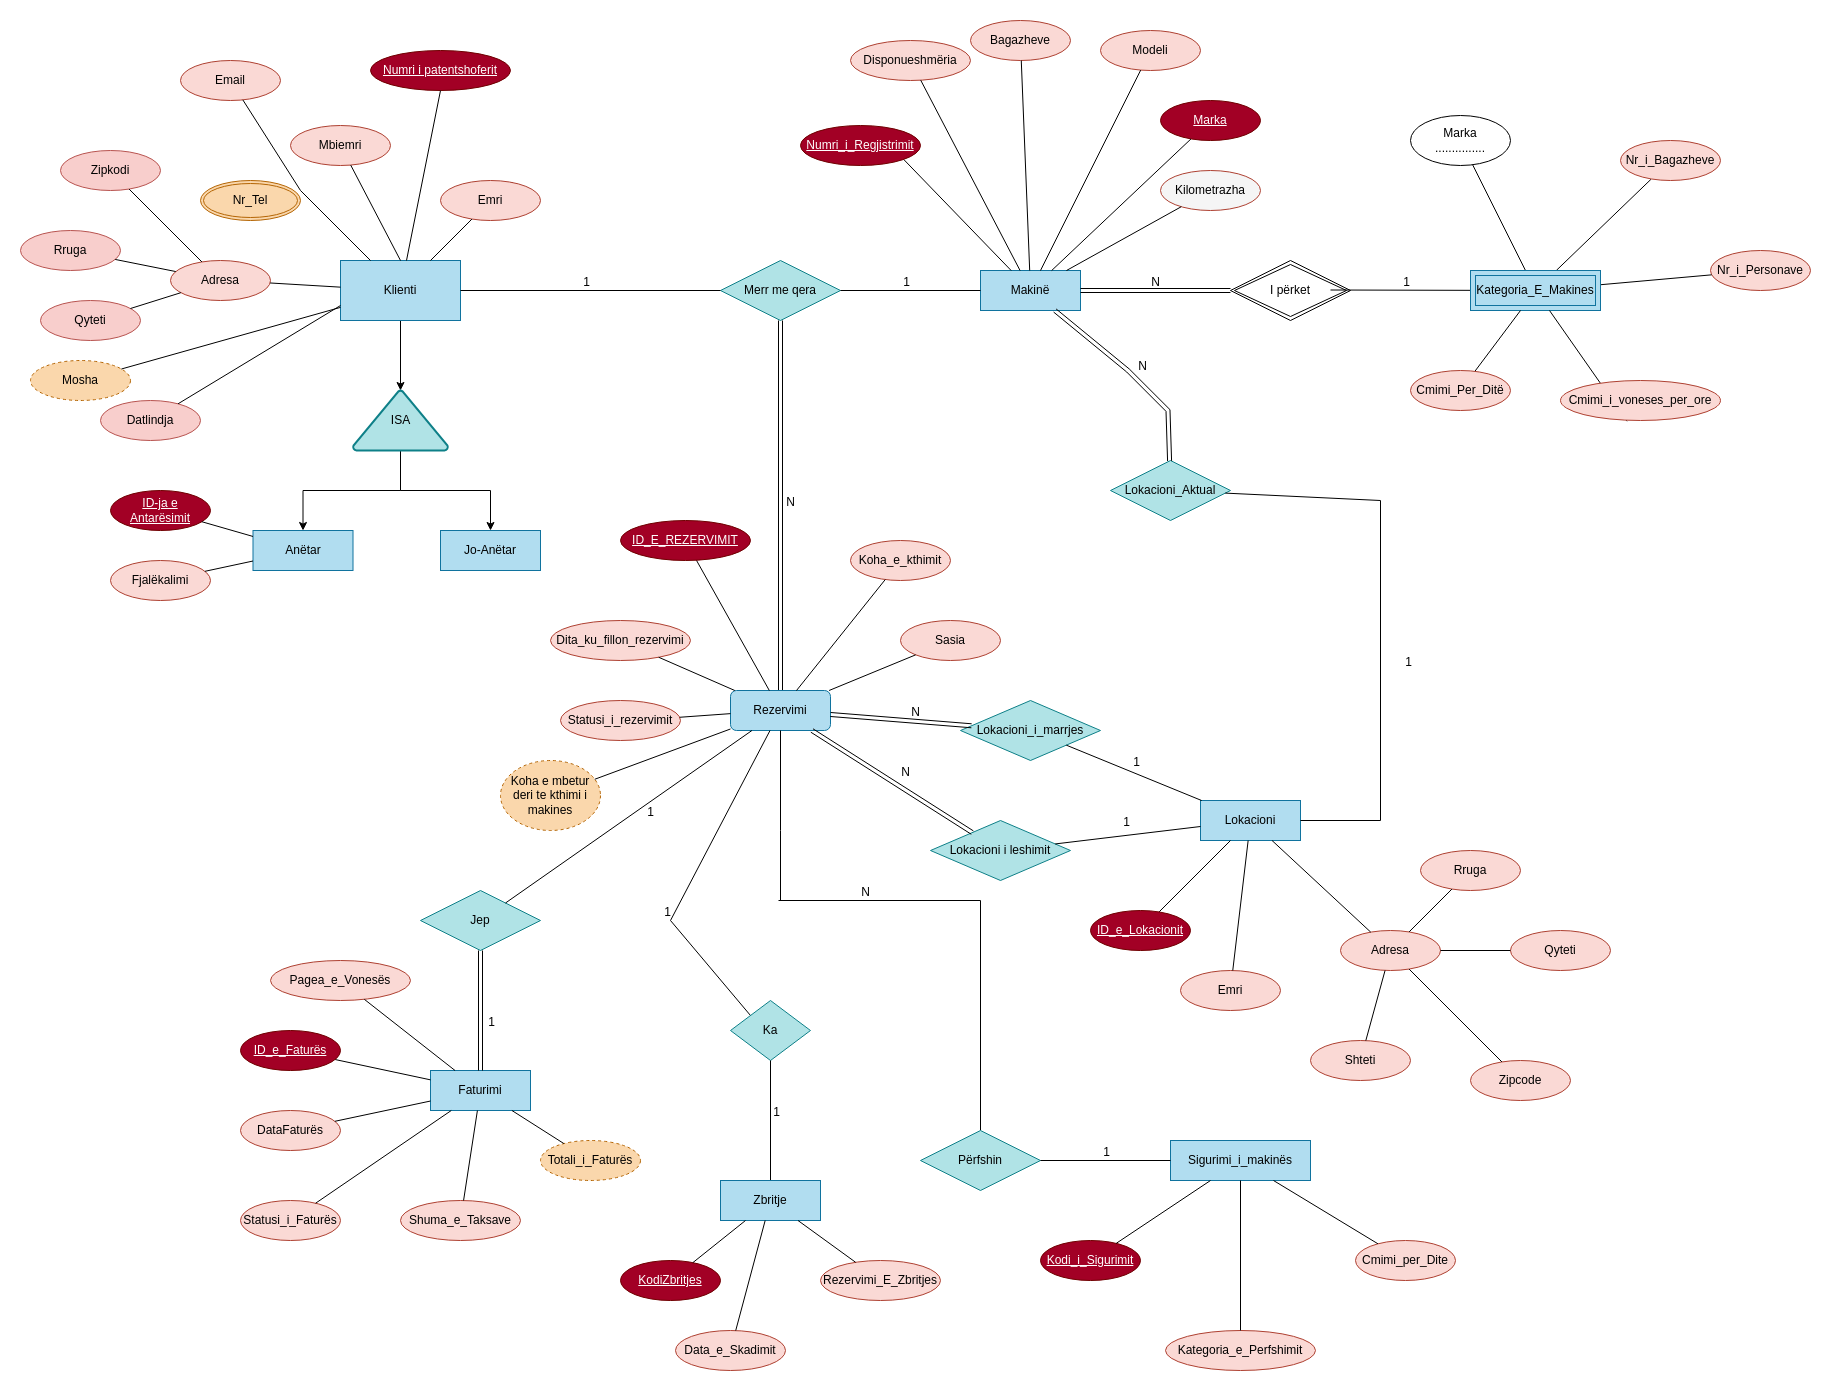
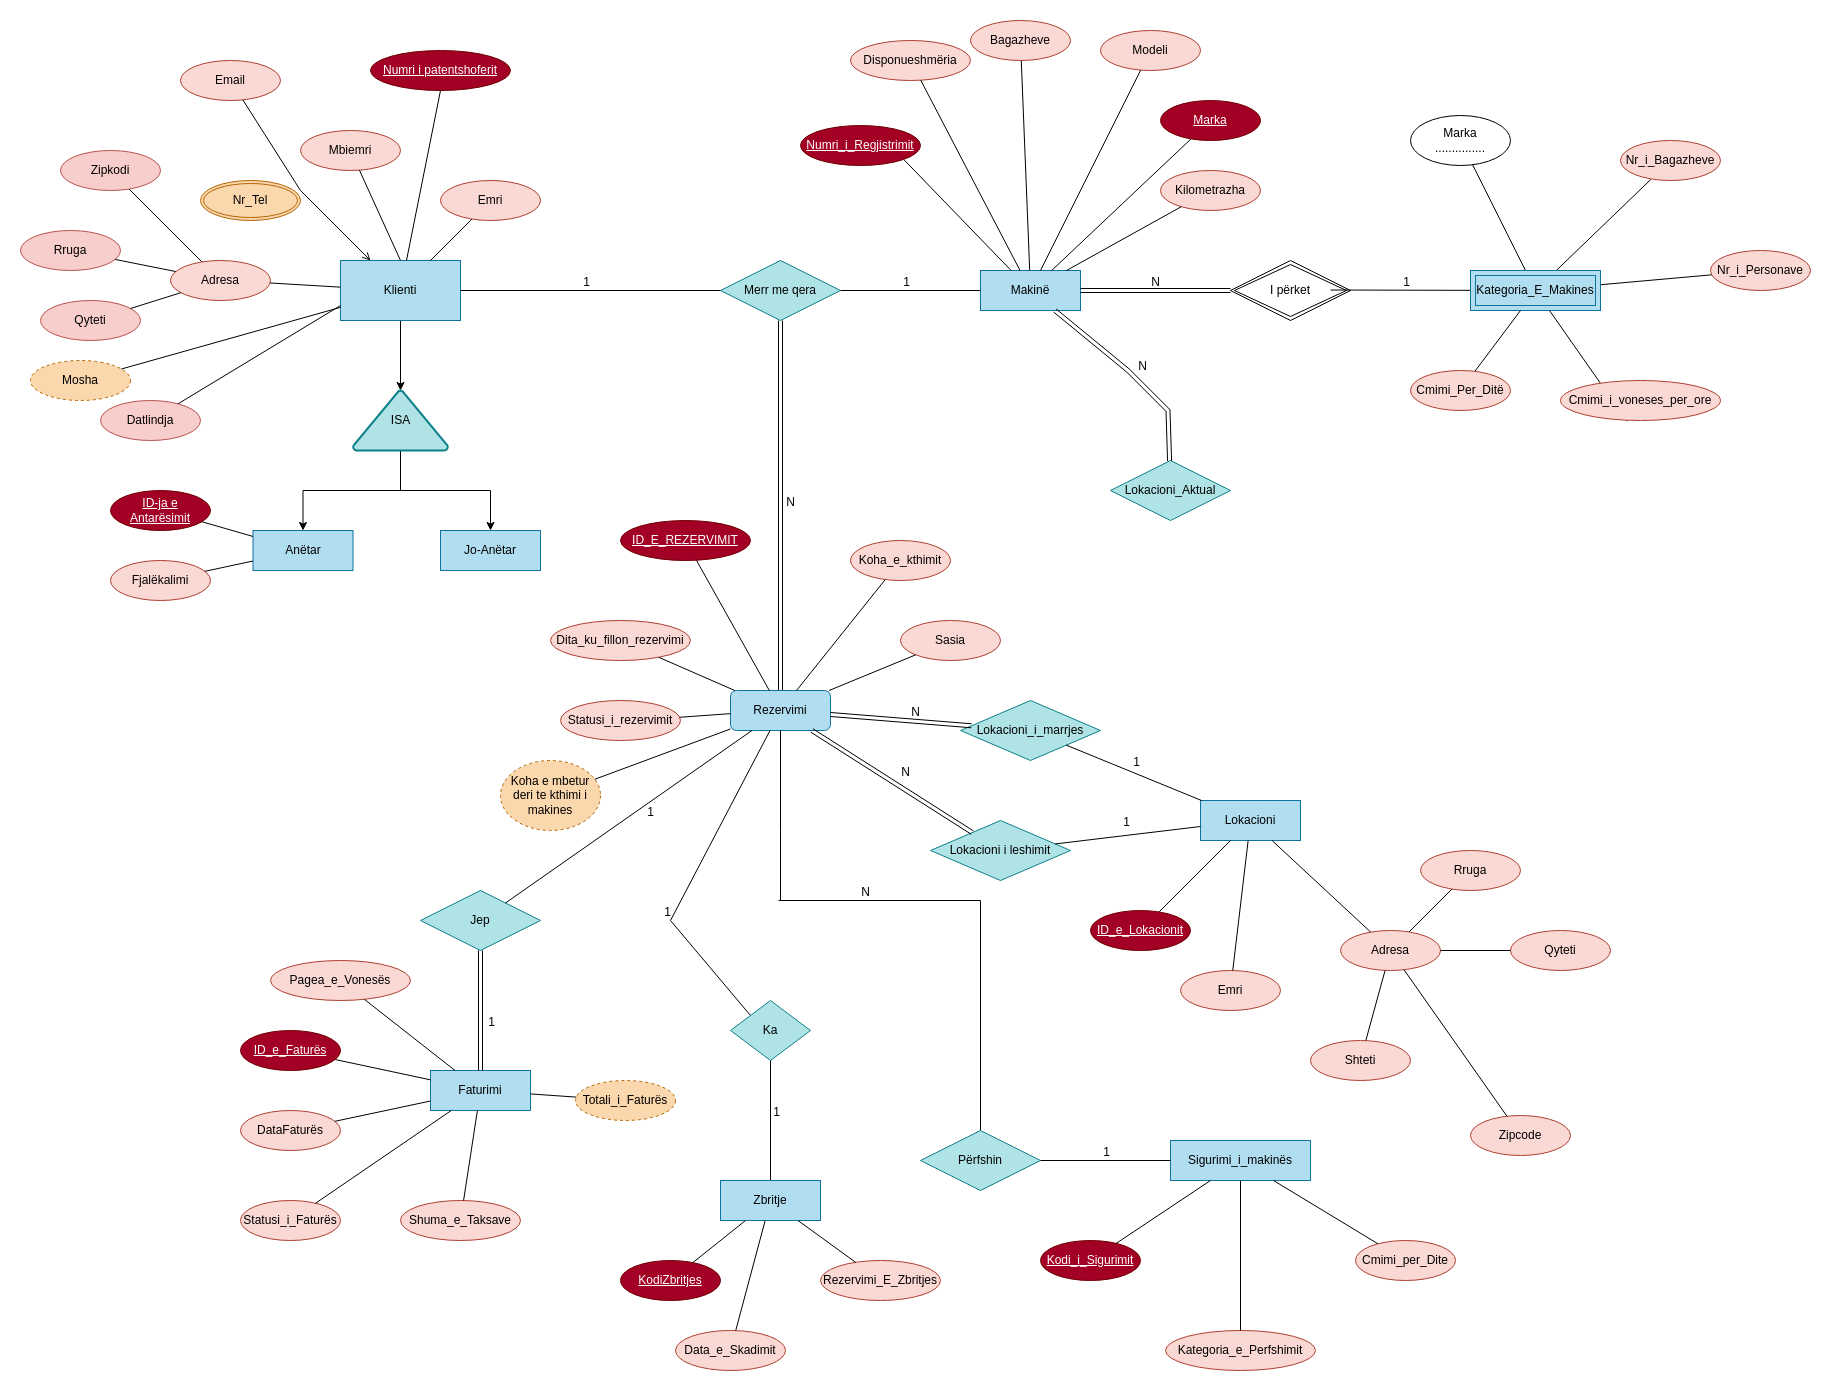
(341, 146) -> (351, 151)
(1211, 191) -> (1211, 191)
(368, 258) -> (367, 257)
(1381, 623) -> none
(1521, 1081) -> (1521, 1136)
(591, 1161) -> (626, 1101)
